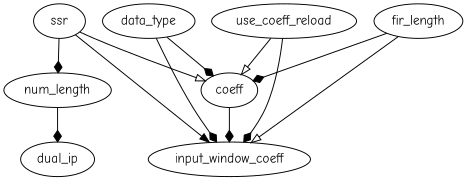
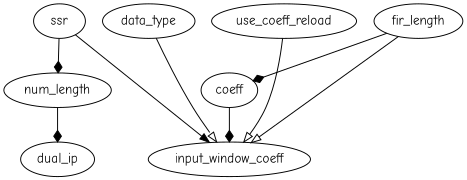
(186, 53) -> none
(259, 53) -> none
(138, 56) -> none
(181, 87) -> (181, 87)
(273, 89) -> (273, 89)
